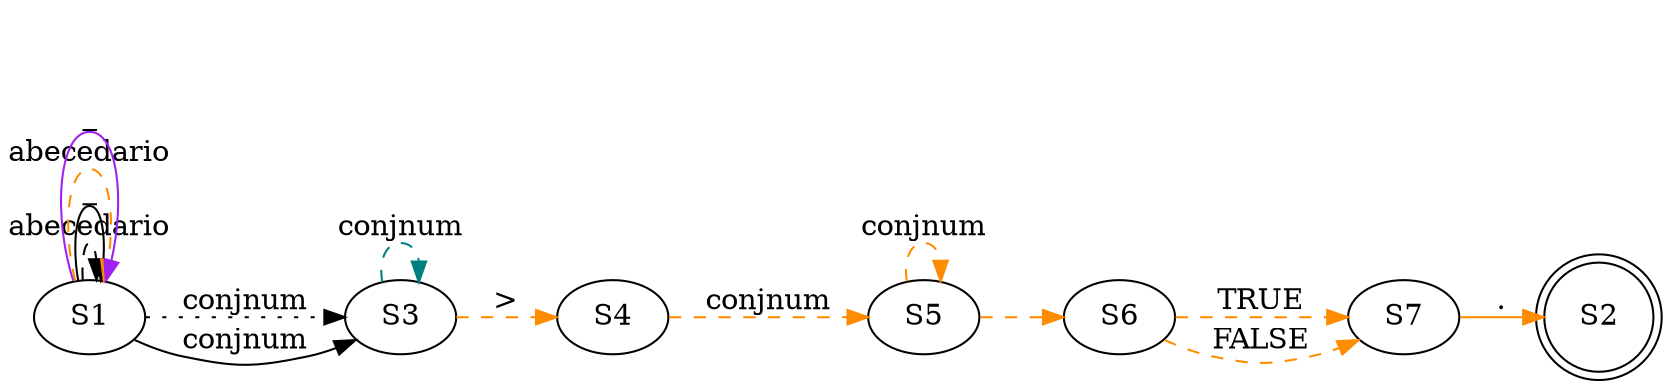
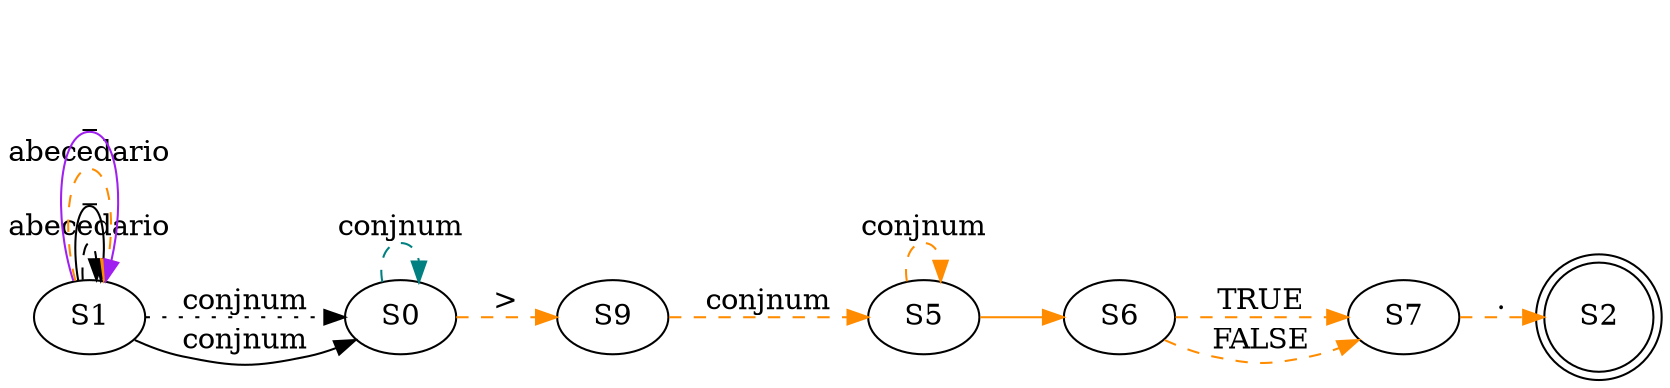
(401, 317) -> (401, 317)
(613, 317) -> (613, 317)
(1011, 317) -> (1011, 317)
(1491, 317) -> (1491, 317)
